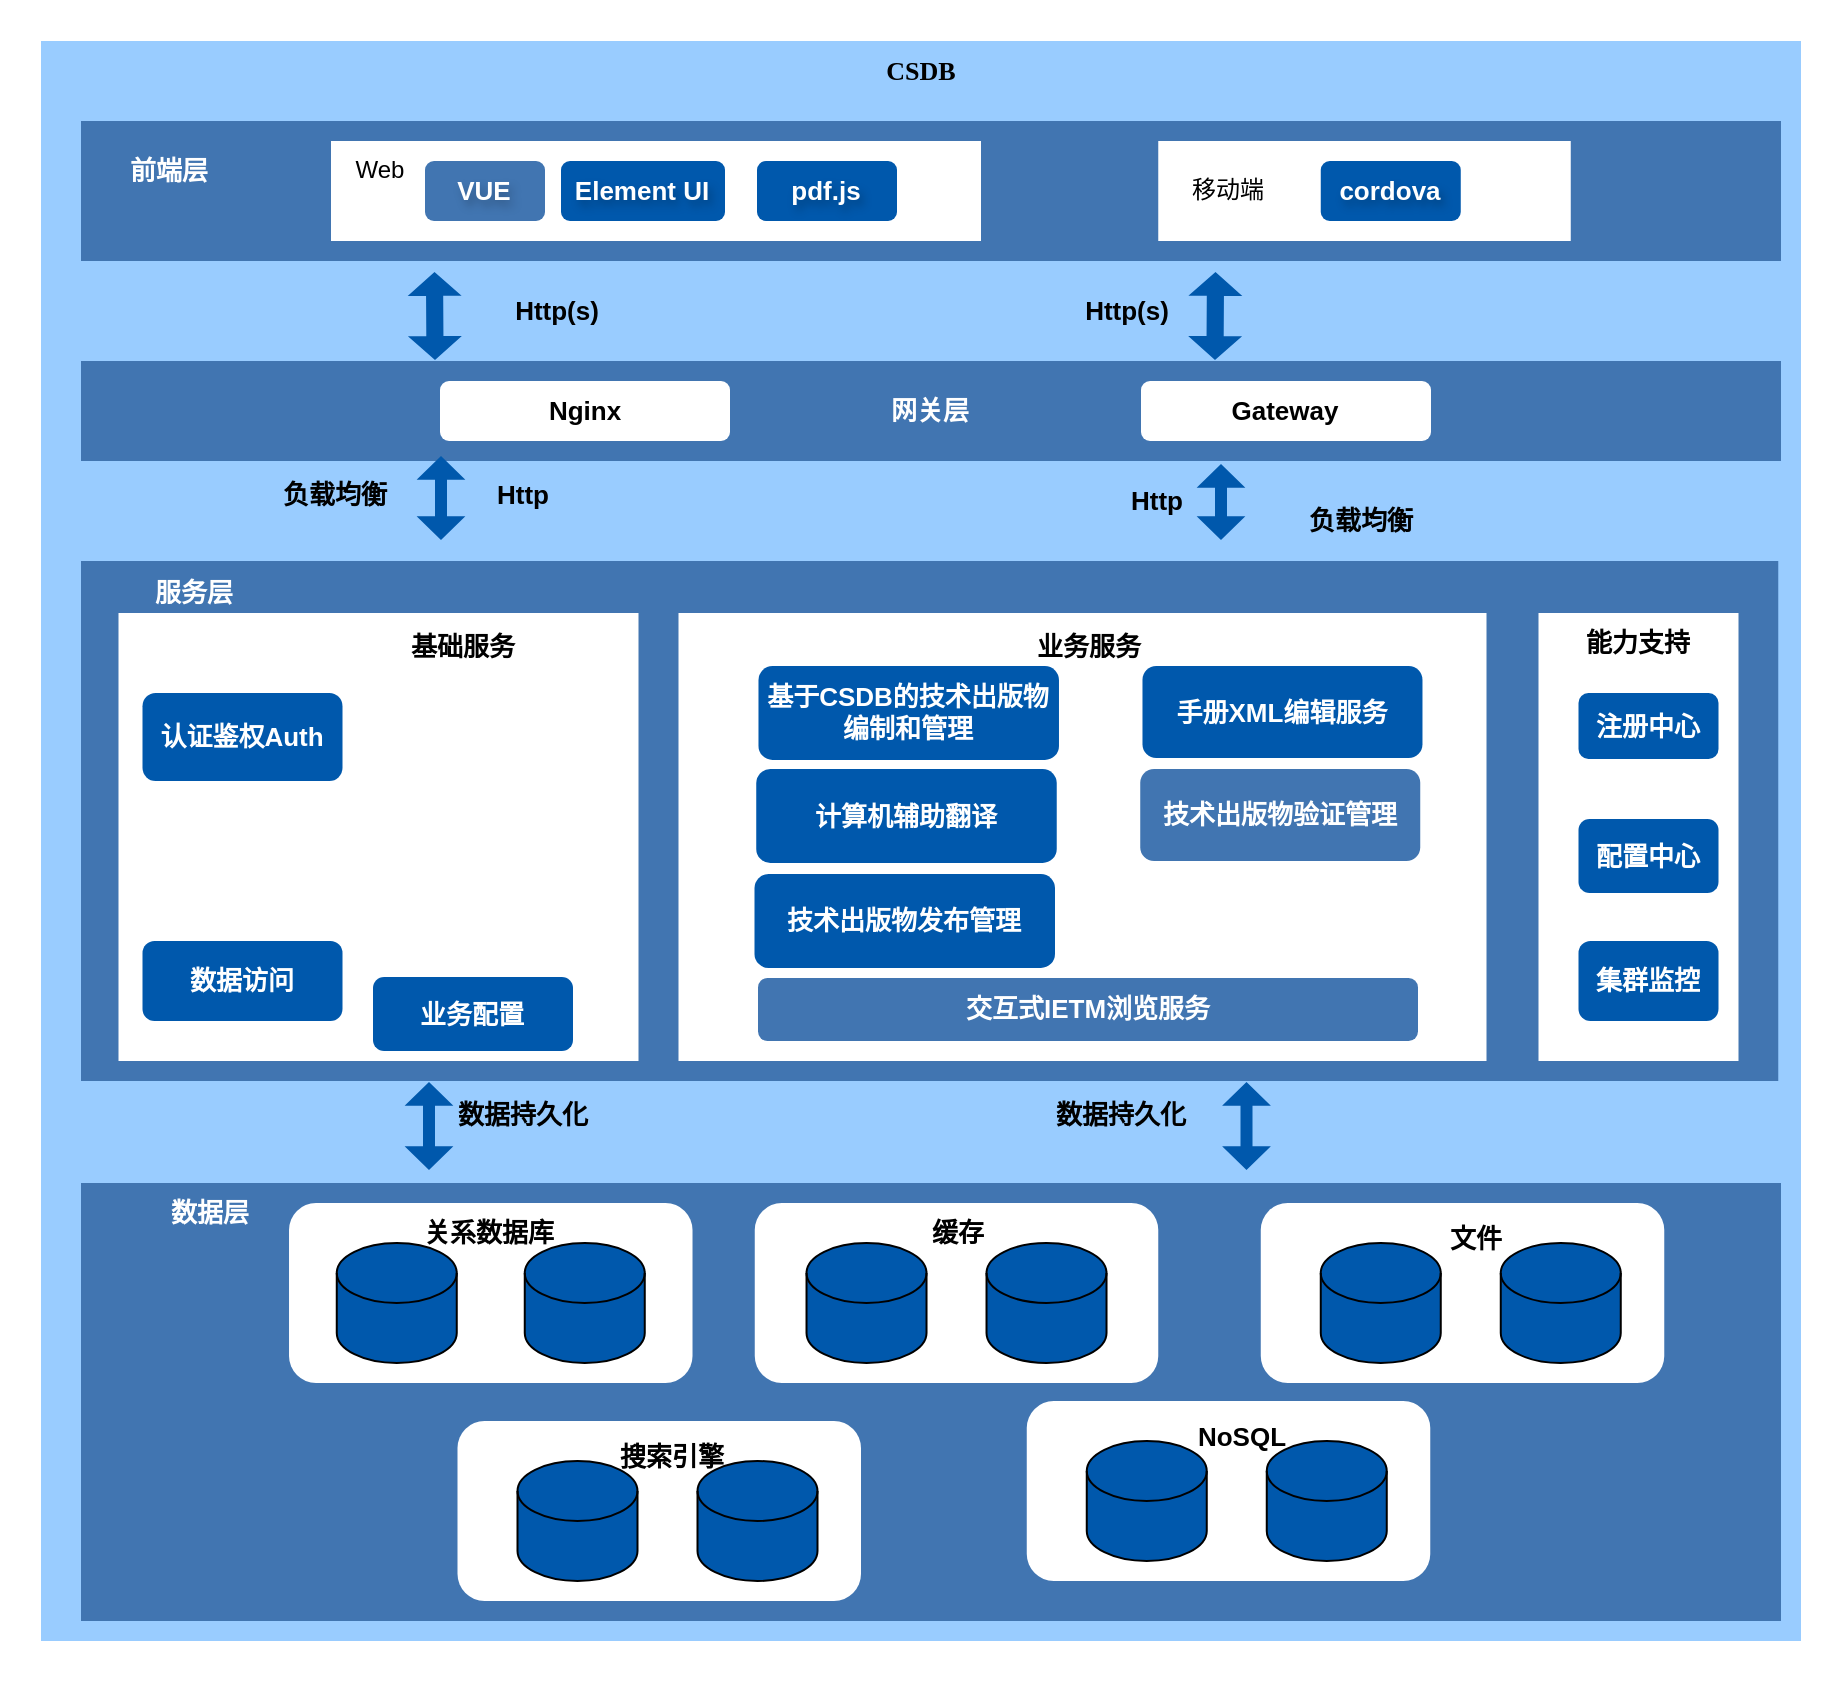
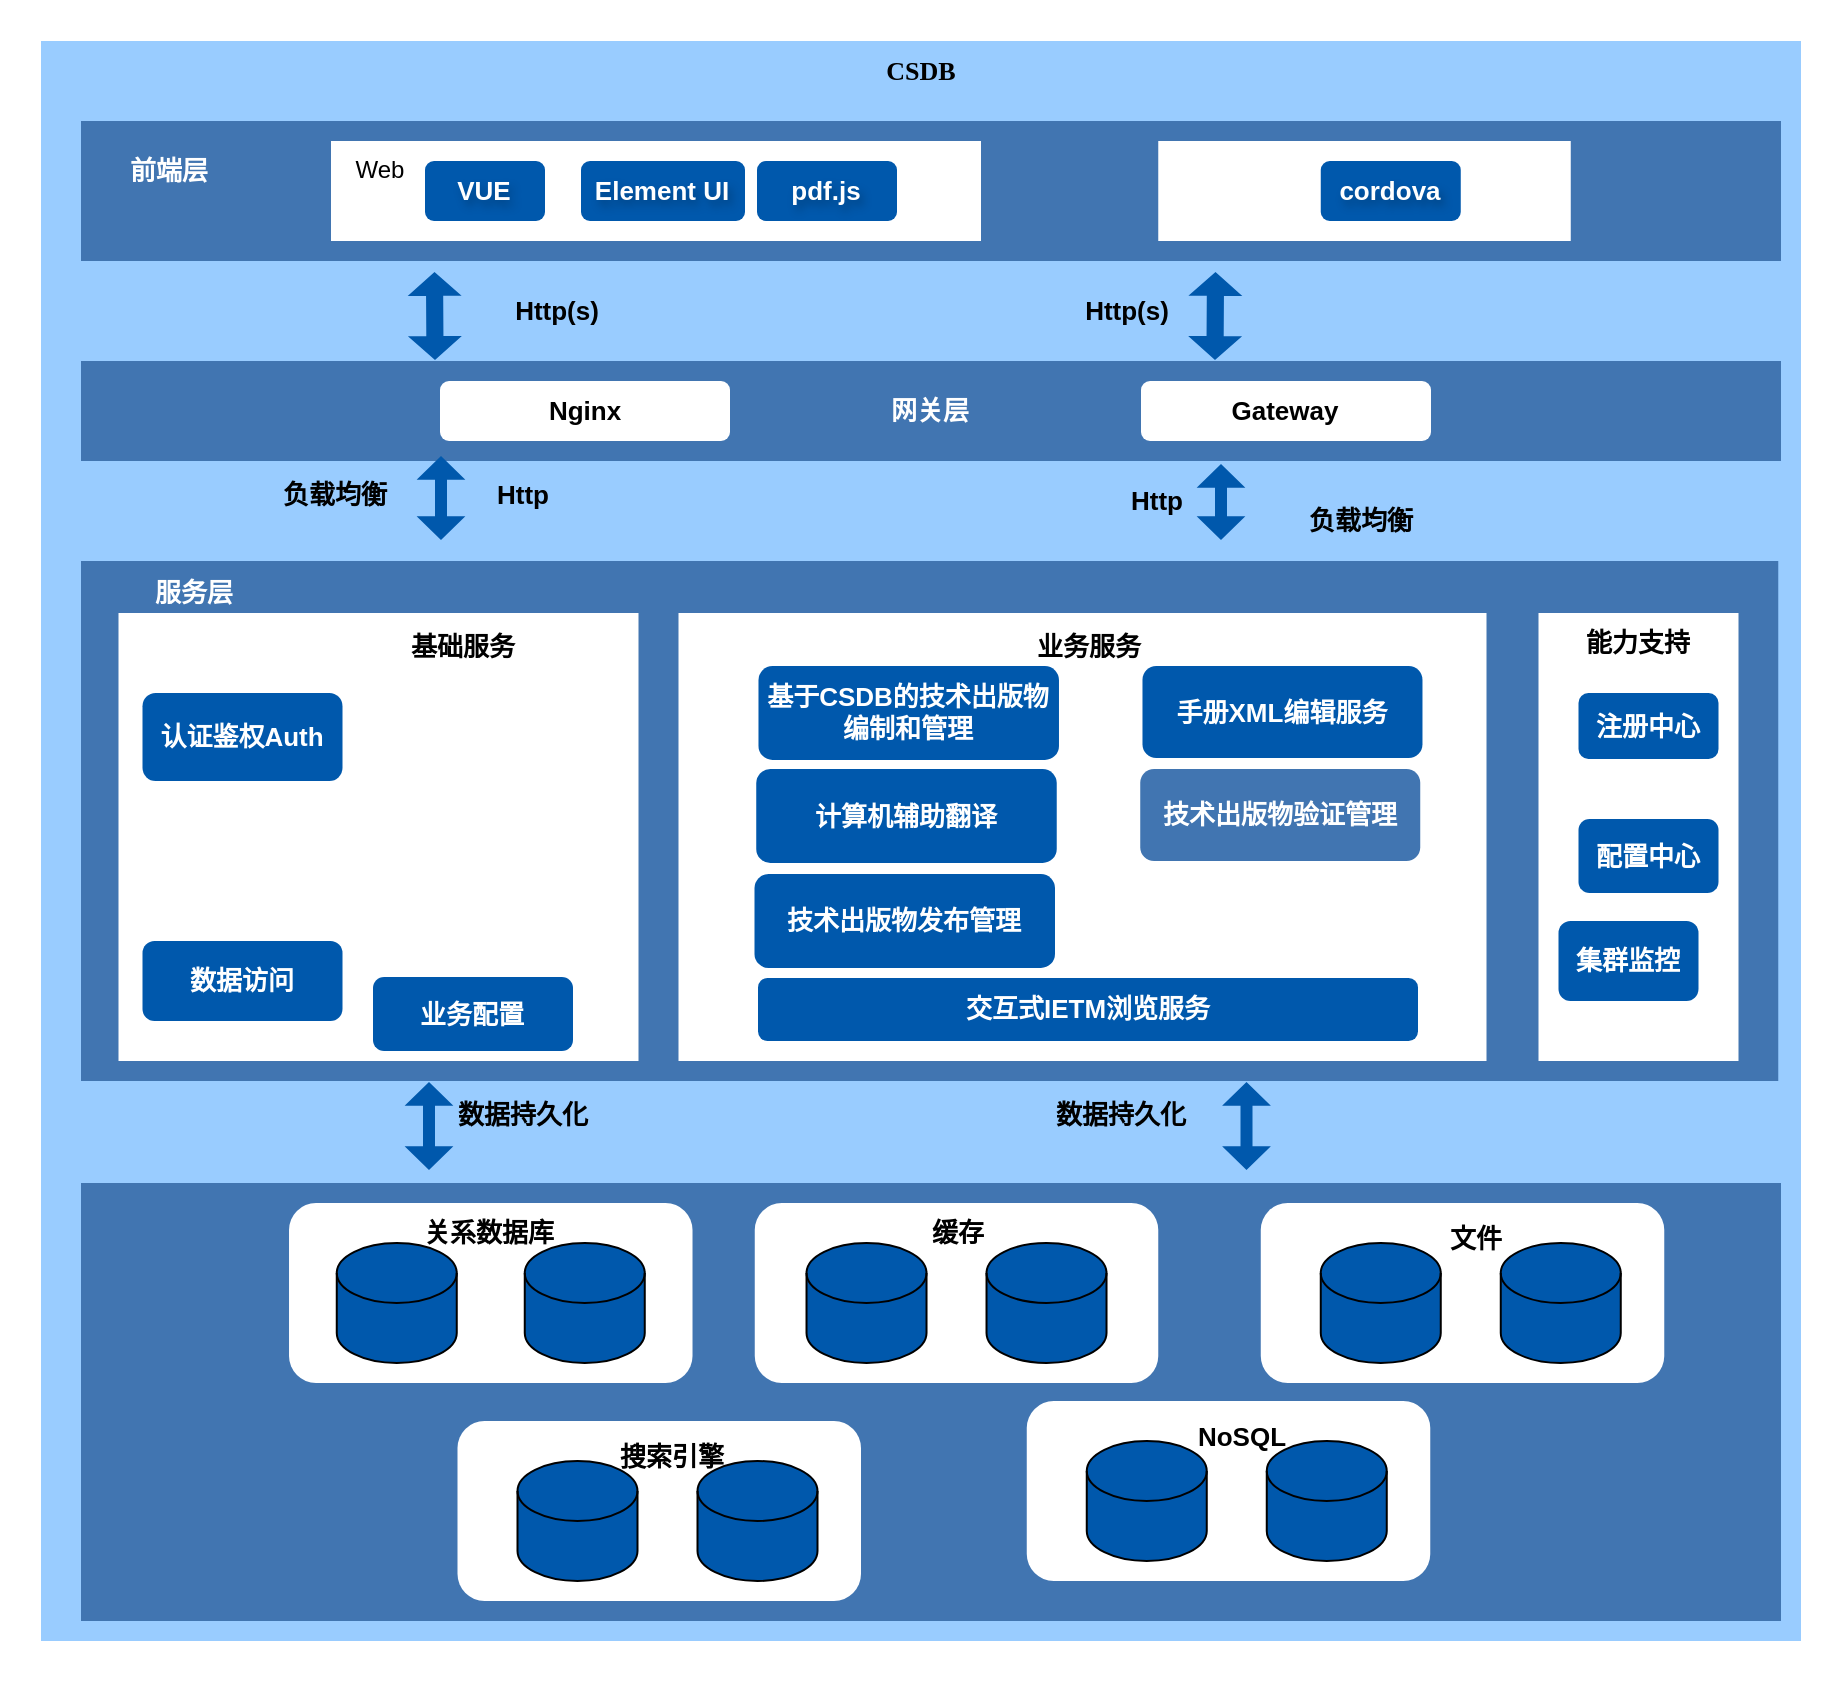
(485, 191) -> (485, 191)
(643, 191) -> (663, 191)
(1229, 191) -> none
(1649, 981) -> (1629, 961)
(1088, 1010) -> (1088, 1010)
(210, 1213) -> none
